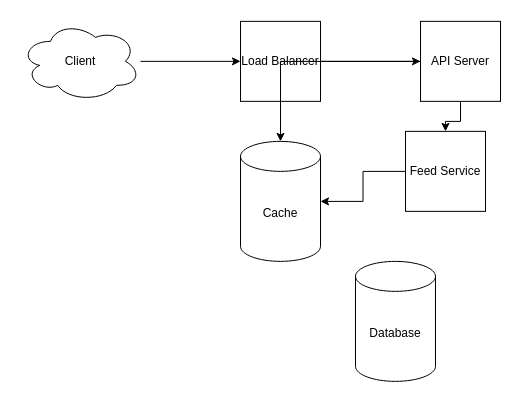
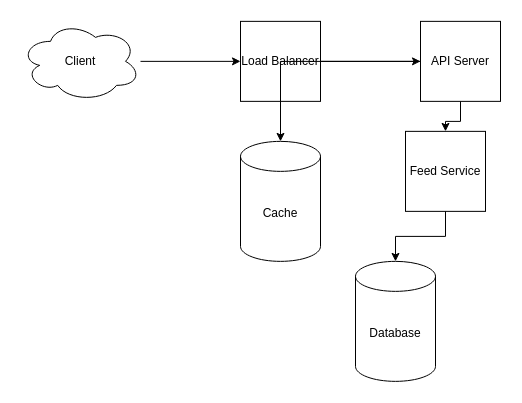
(363, 183) -> (425, 236)
